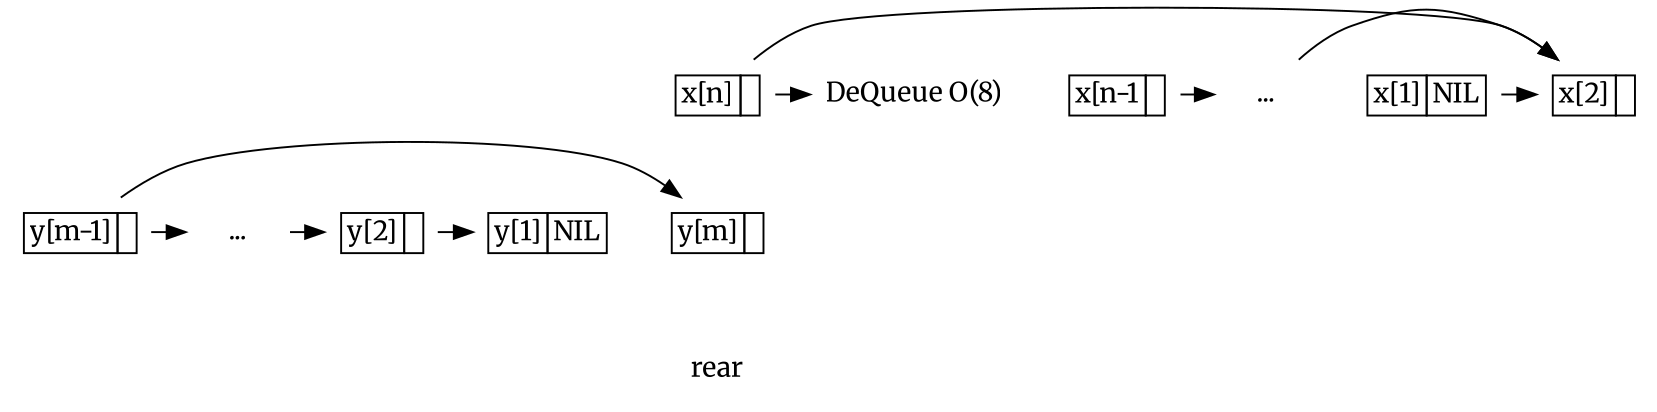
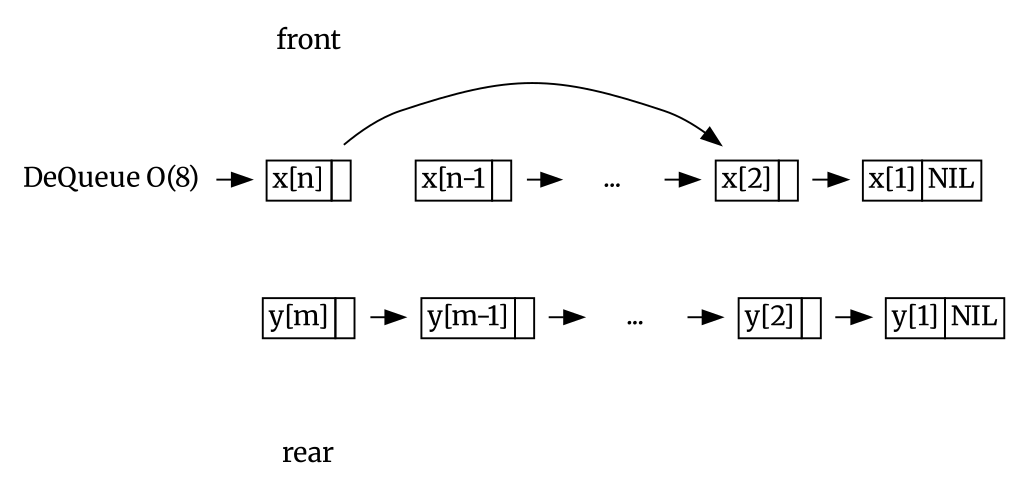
none -> (309, 42)
(783, 95) -> (224, 180)
(1509, 95) -> (820, 180)
(391, 142) -> (378, 317)
